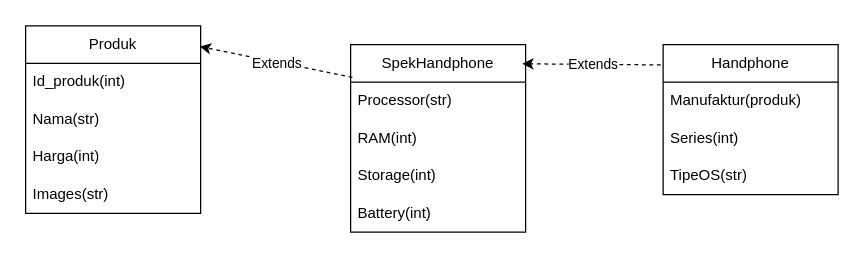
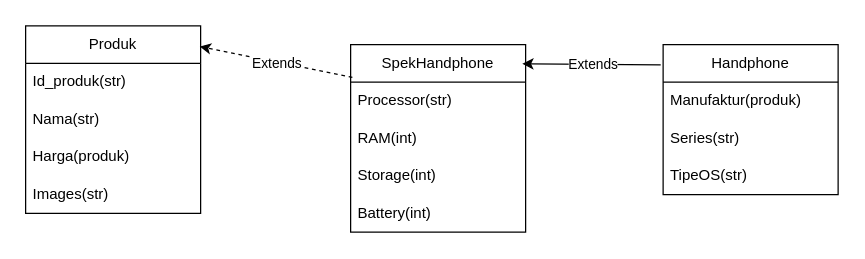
(637, 65) -> (637, 65)
(90, 82) -> (92, 82)
(713, 138) -> (715, 138)
(73, 157) -> (88, 157)
